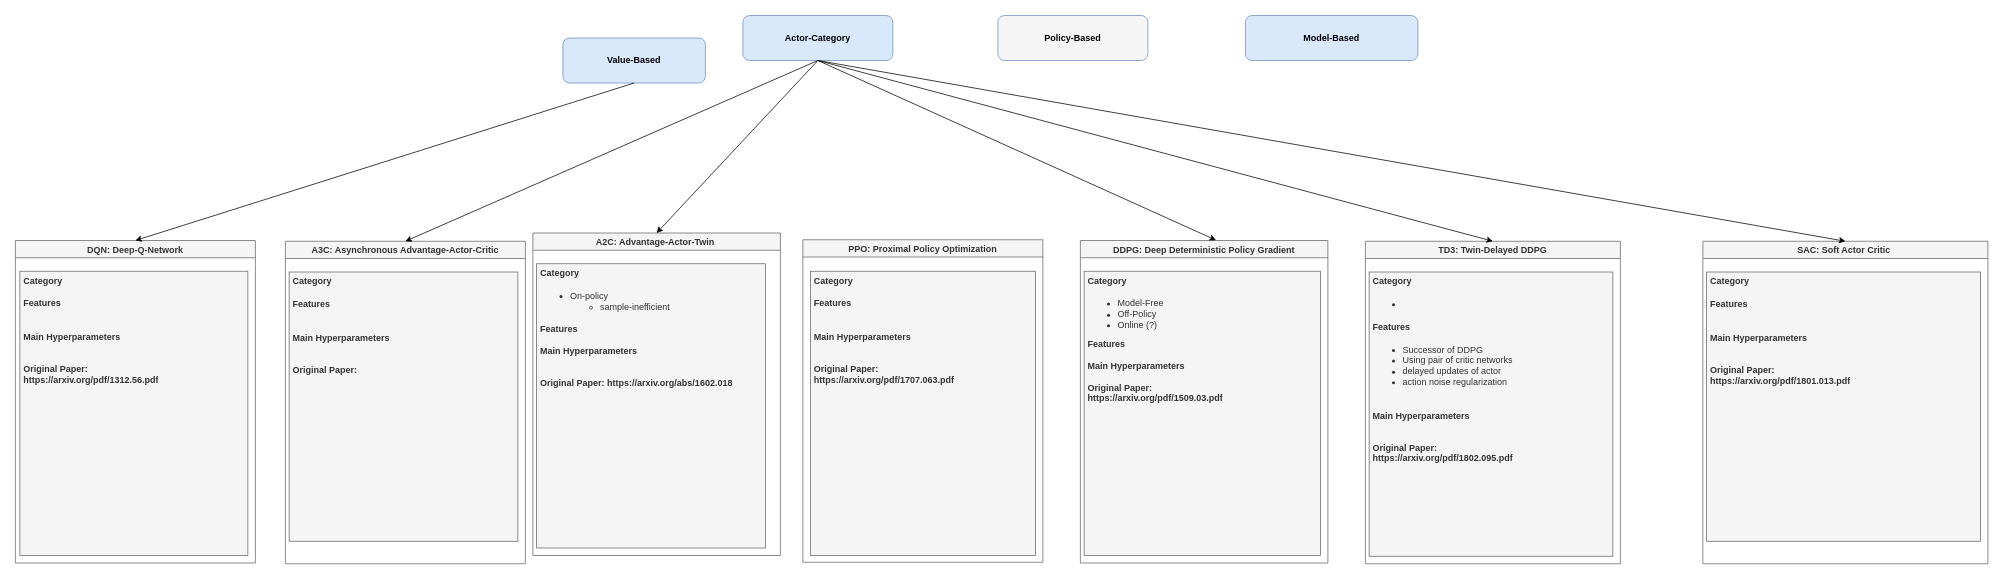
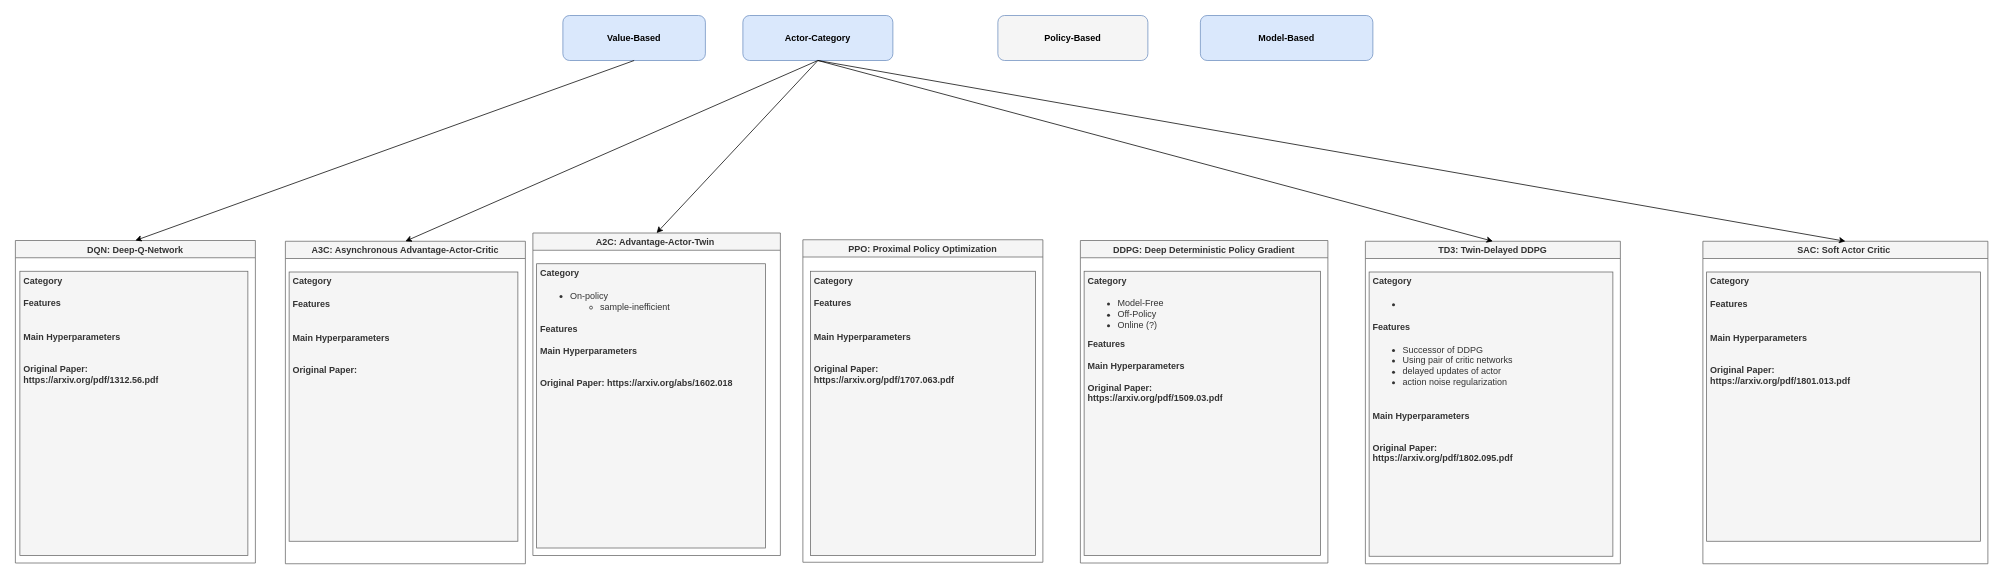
(1332, 38) -> (1287, 38)
(634, 60) -> (634, 38)
(1017, 150) -> none
